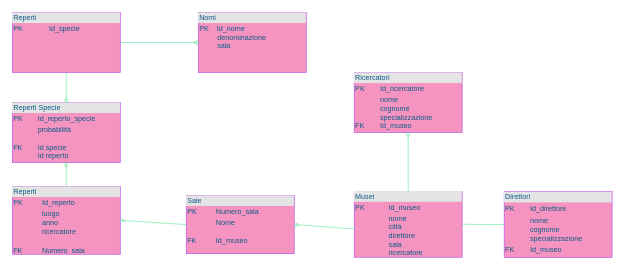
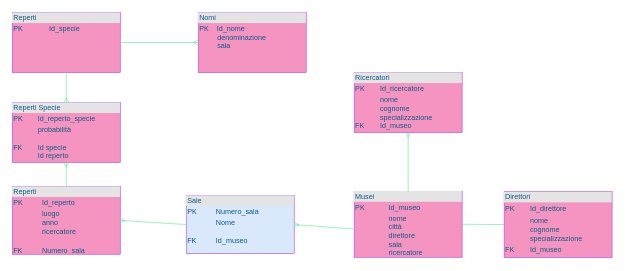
(240, 224) -> (240, 224)
